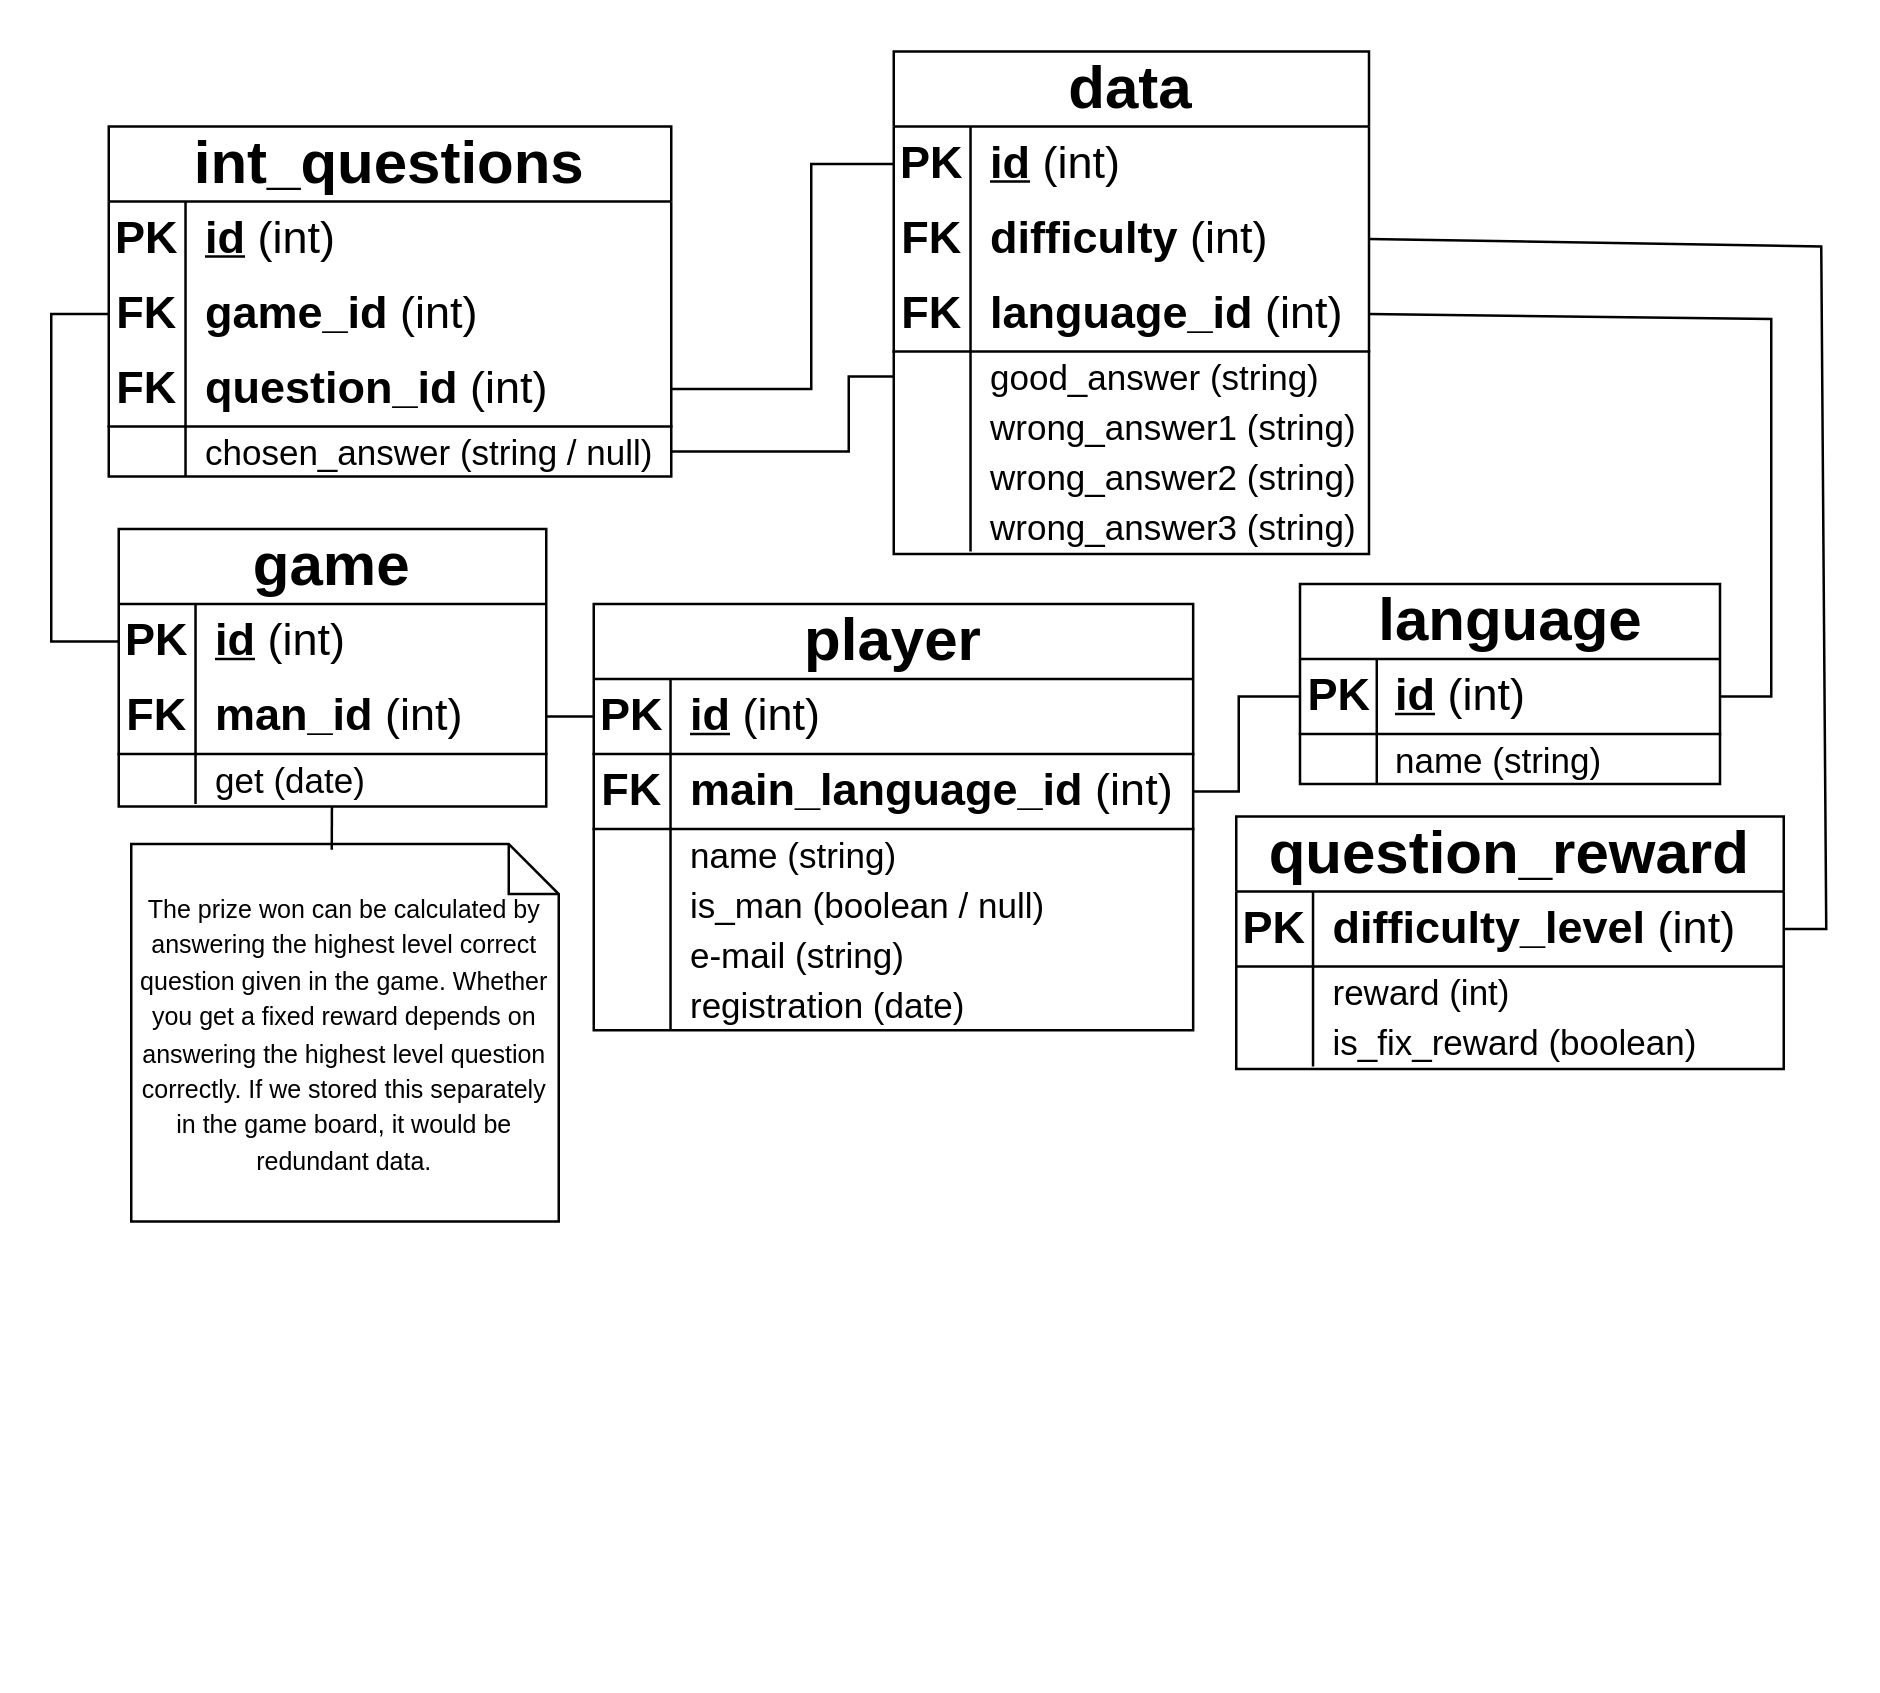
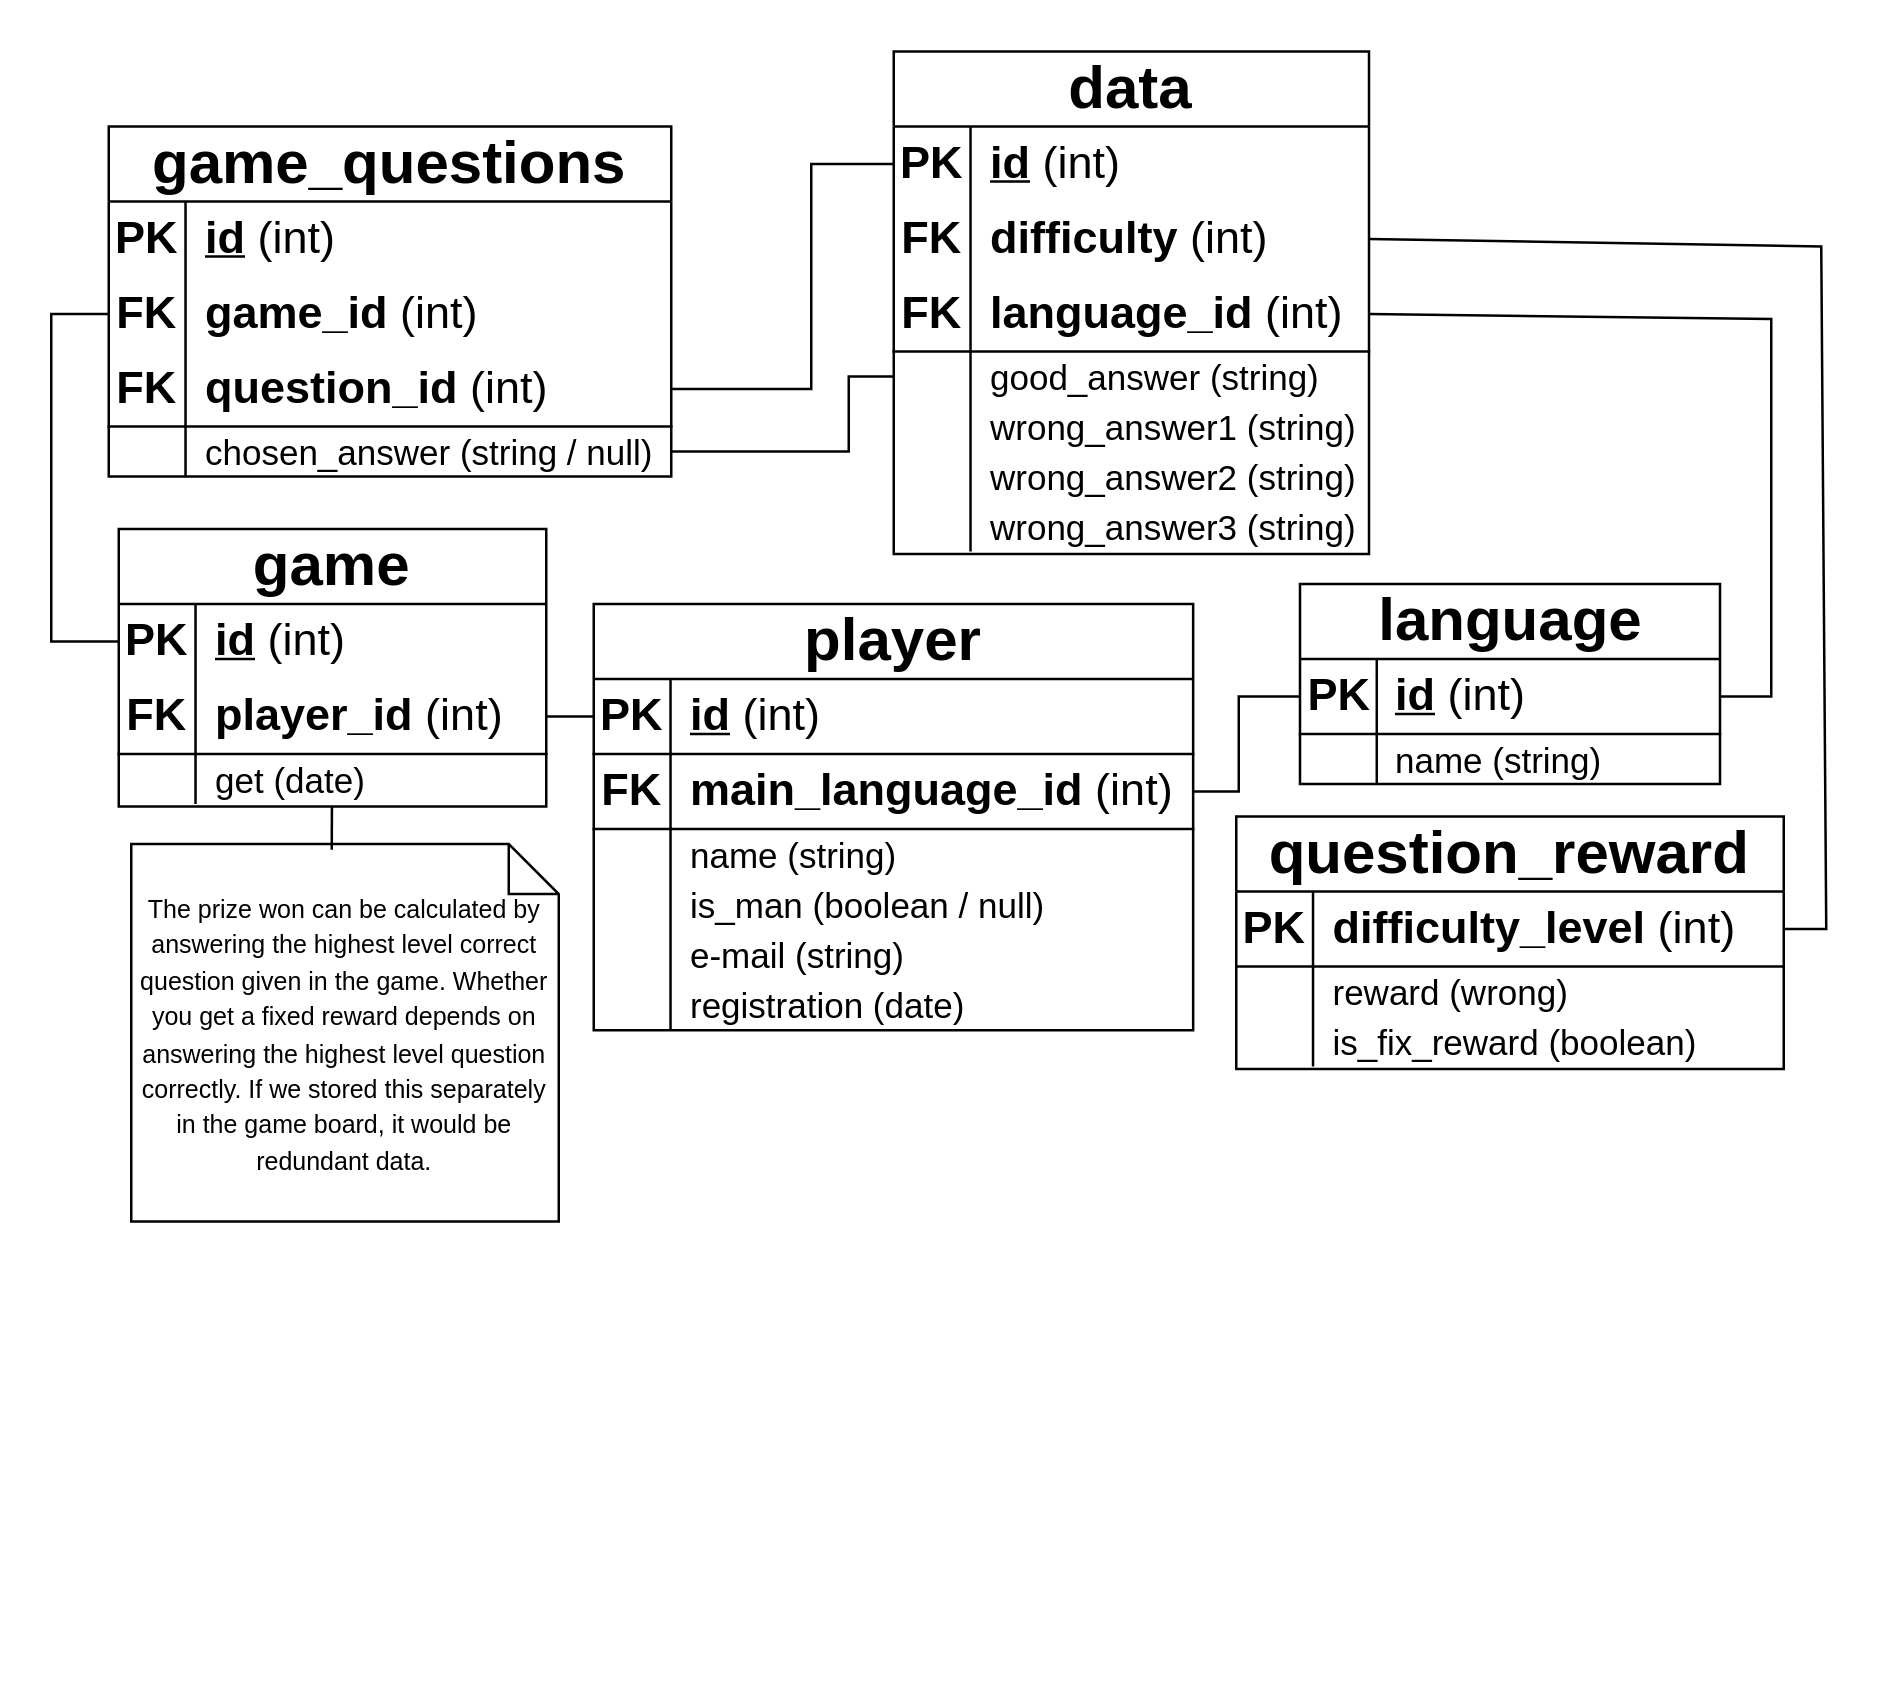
(390, 164) -> (390, 164)
(309, 716) -> (331, 716)
(1427, 991) -> (1447, 991)
